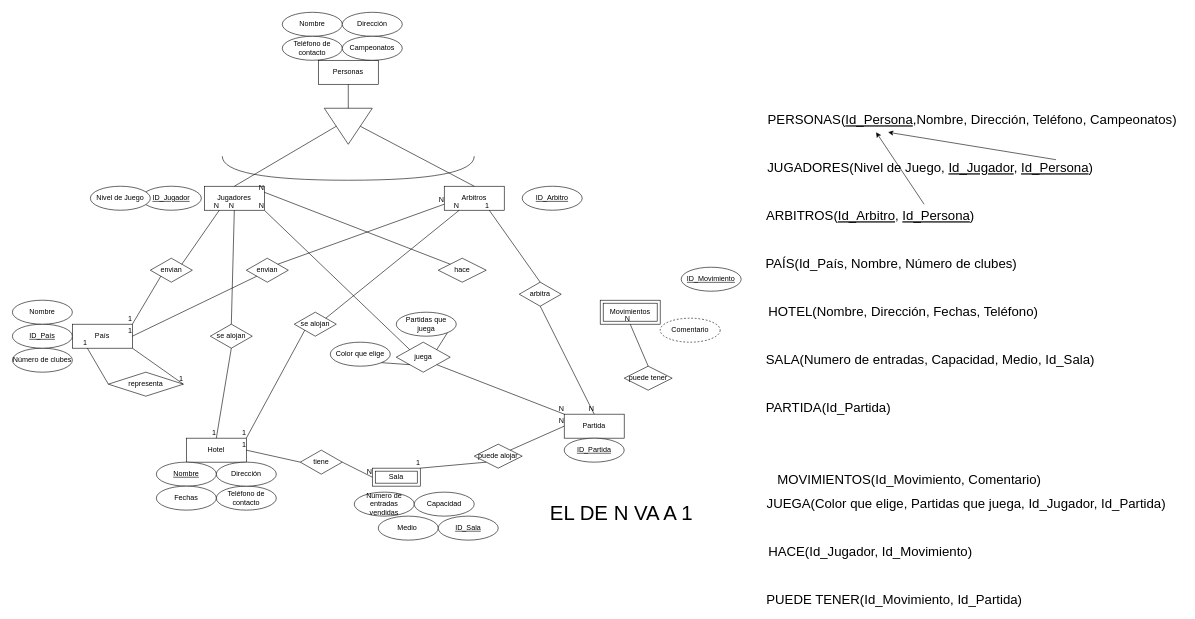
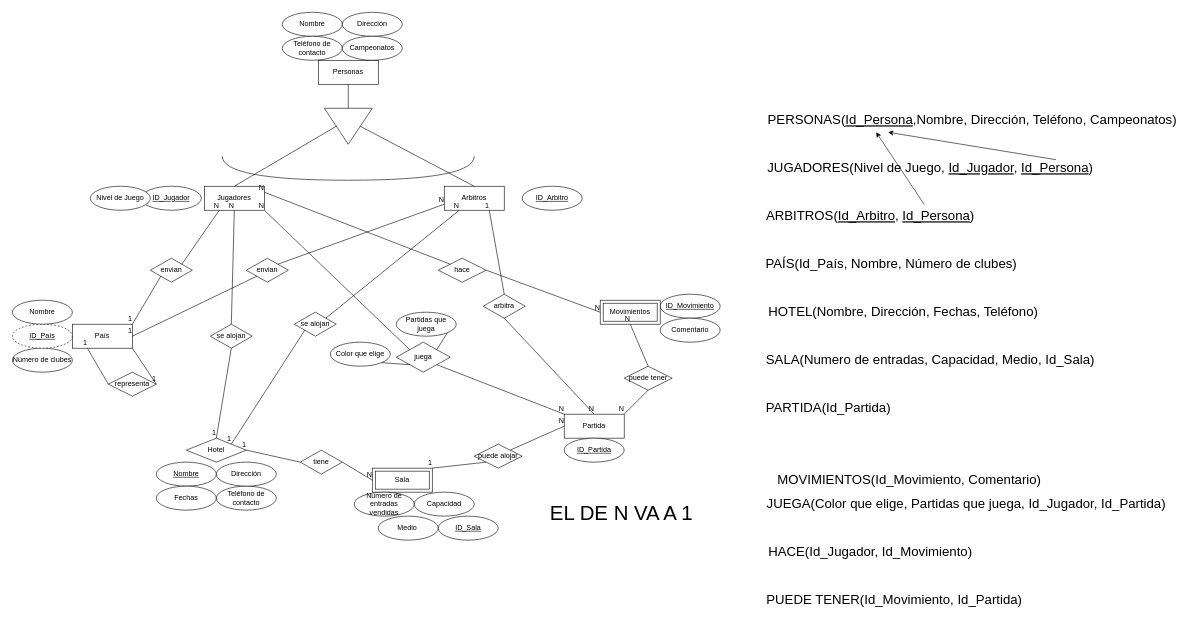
(711, 279) -> (690, 306)
none -> (543, 291)
(540, 294) -> (504, 306)
(690, 330) -> (690, 330)
(42, 336) -> (42, 336)
(146, 384) -> (132, 384)
none -> (637, 402)
(216, 450) -> (216, 450)
(396, 477) -> (402, 480)
